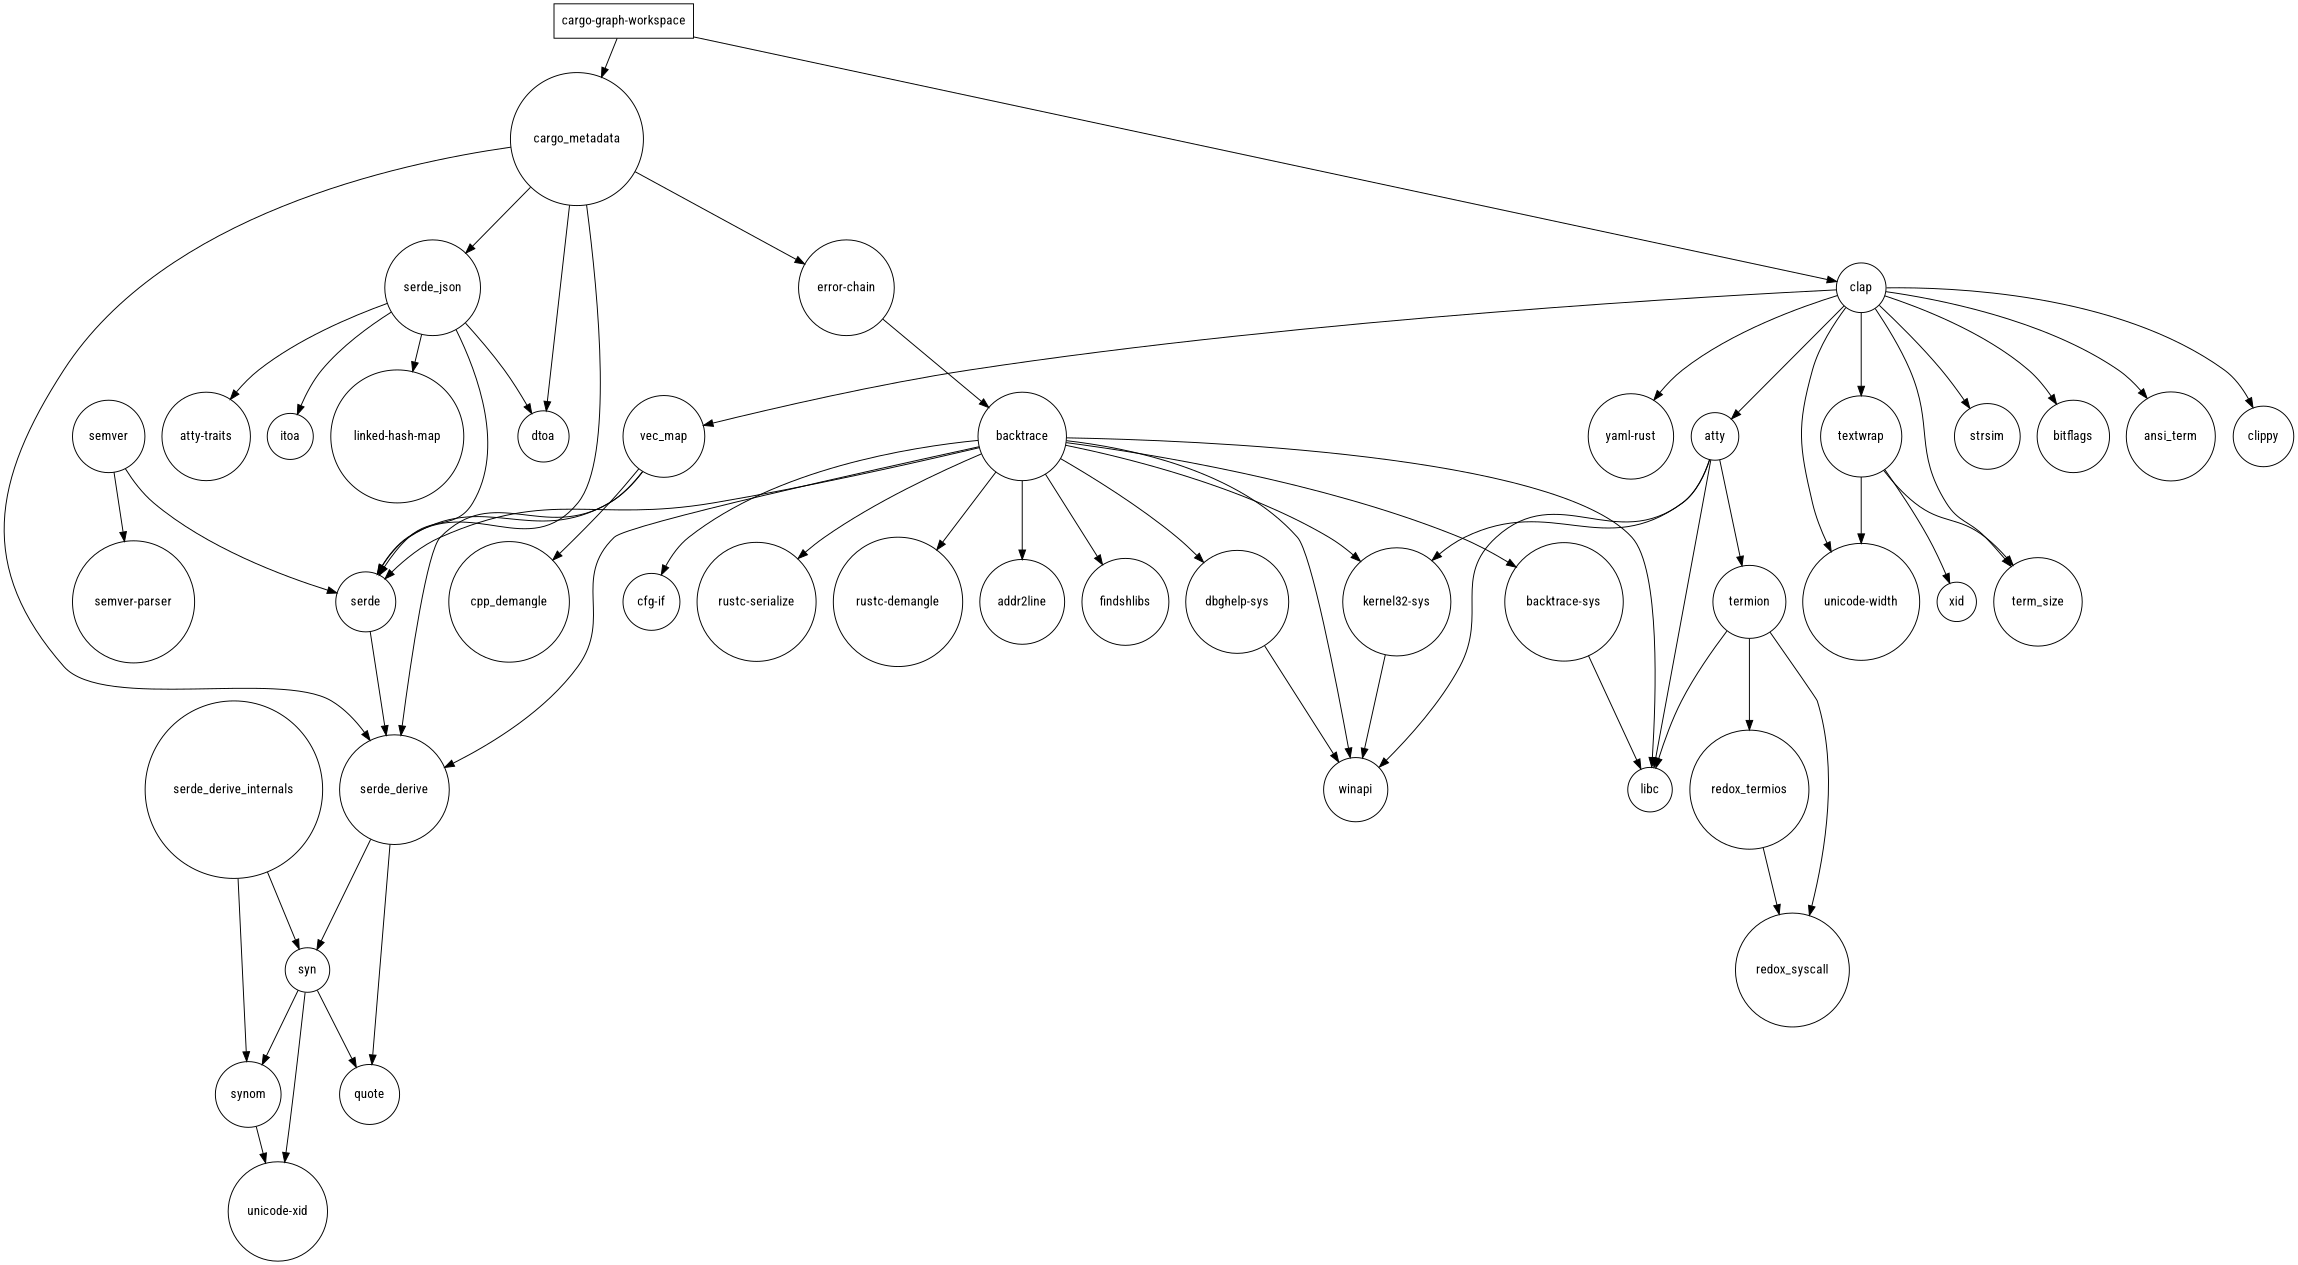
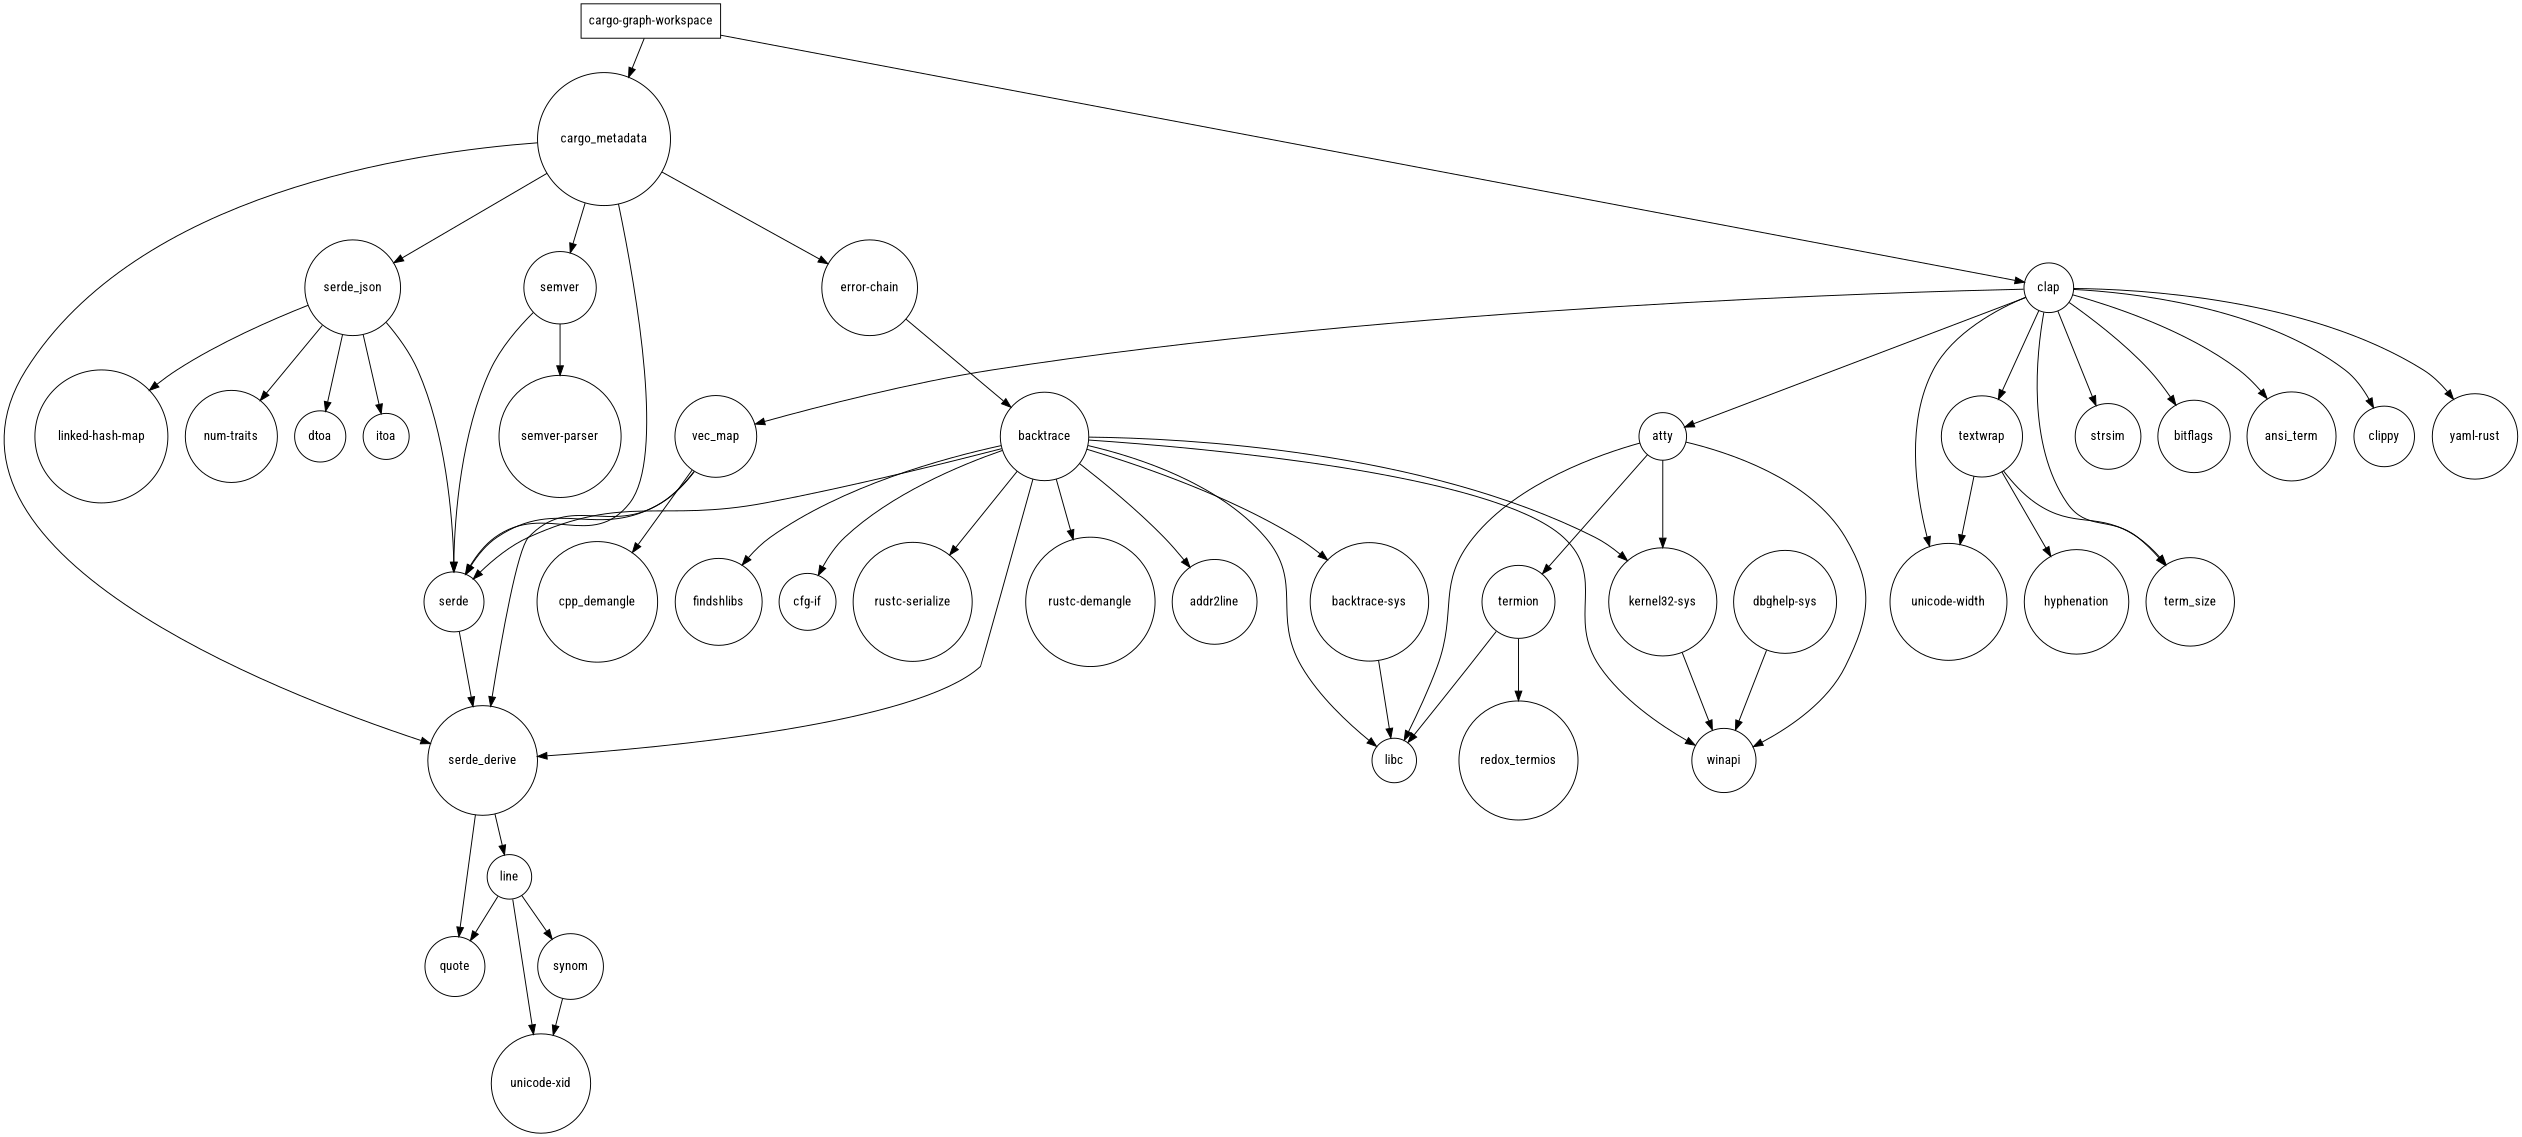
(558, 303) -> (579, 223)
(206, 436) -> (231, 436)
(1132, 503) -> none
(1957, 602) -> (2077, 602)
(234, 790) -> none
(307, 970) -> (509, 877)
(1792, 970) -> none
